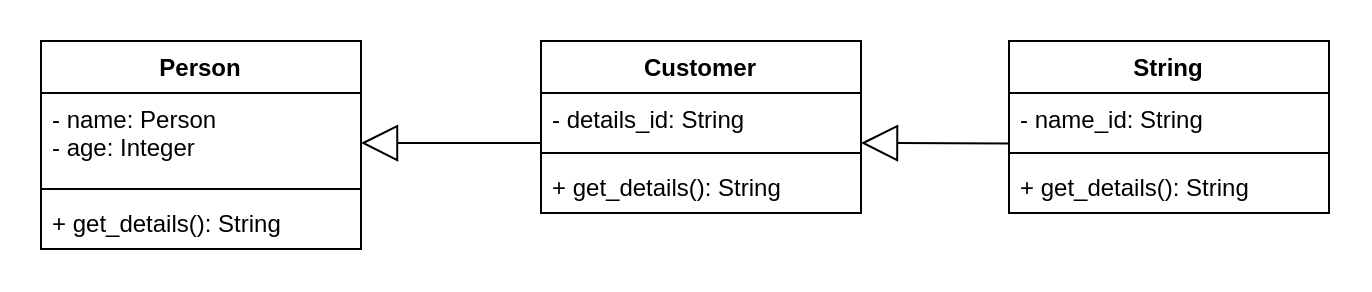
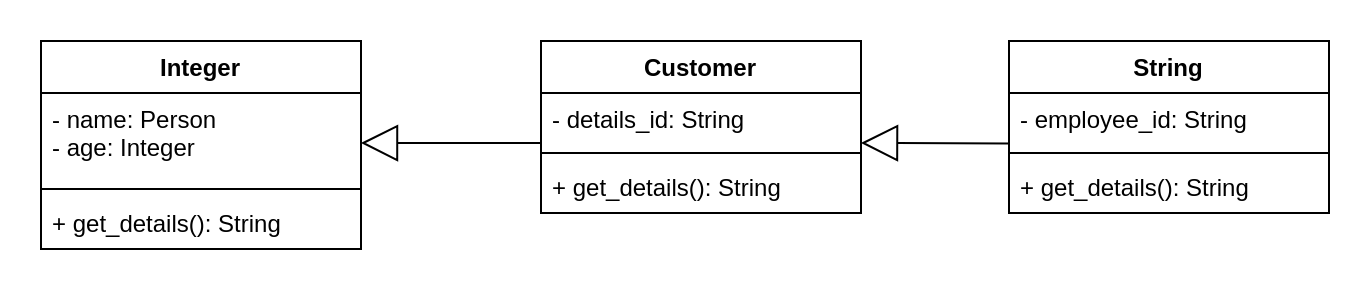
(201, 69) -> (201, 69)
(1120, 121) -> (1143, 121)
